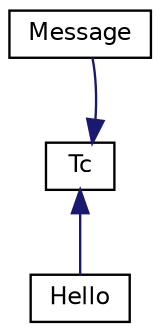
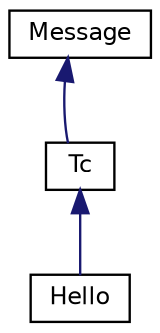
(96, 89) -> (65, 112)
